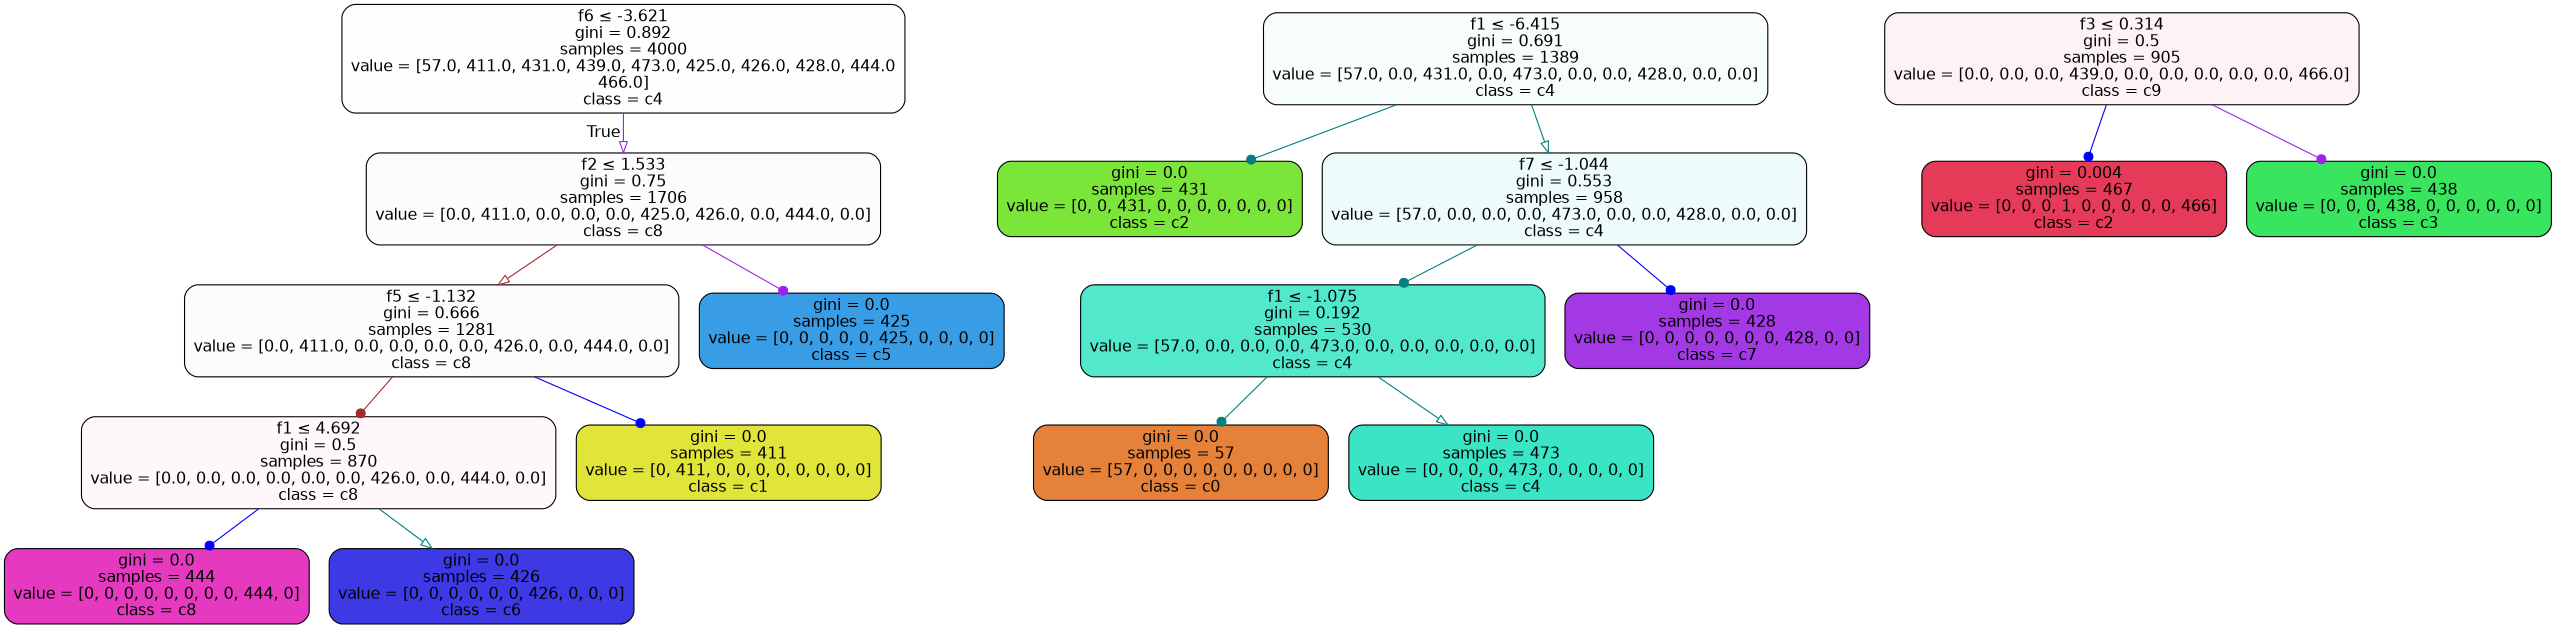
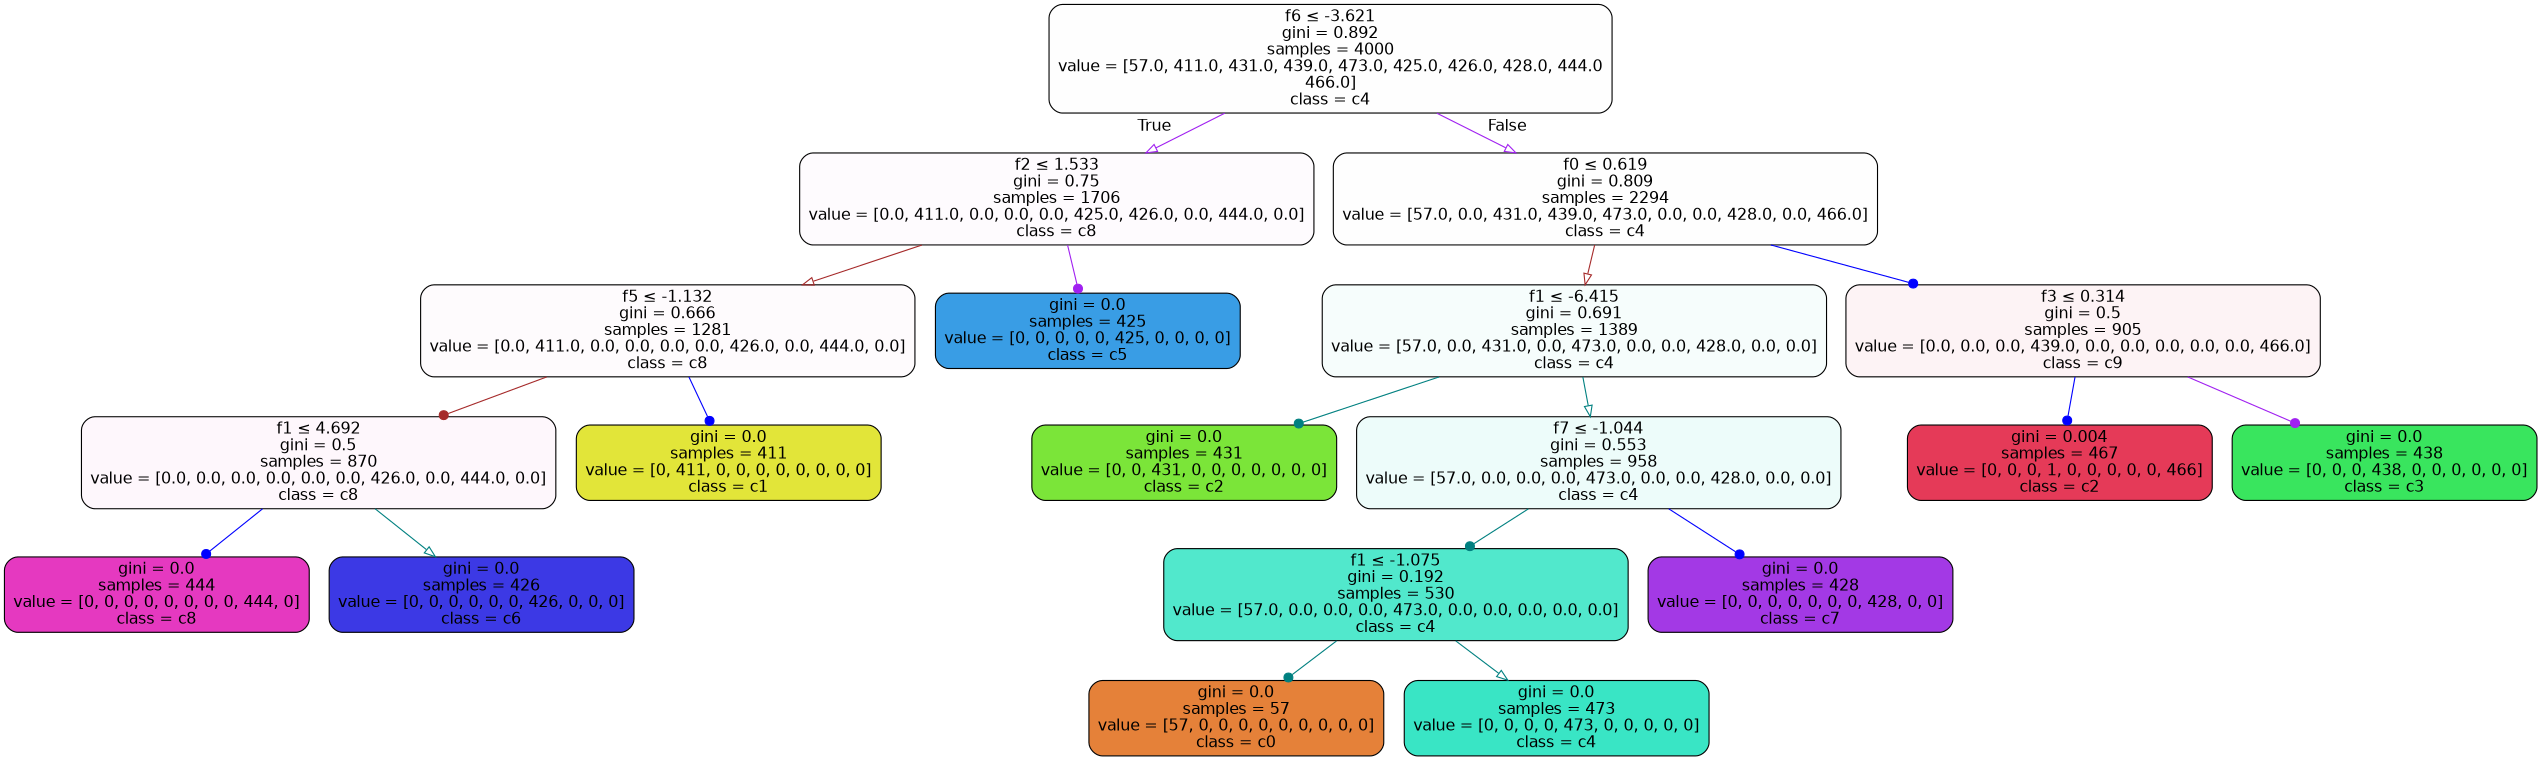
none -> (1605, 199)
